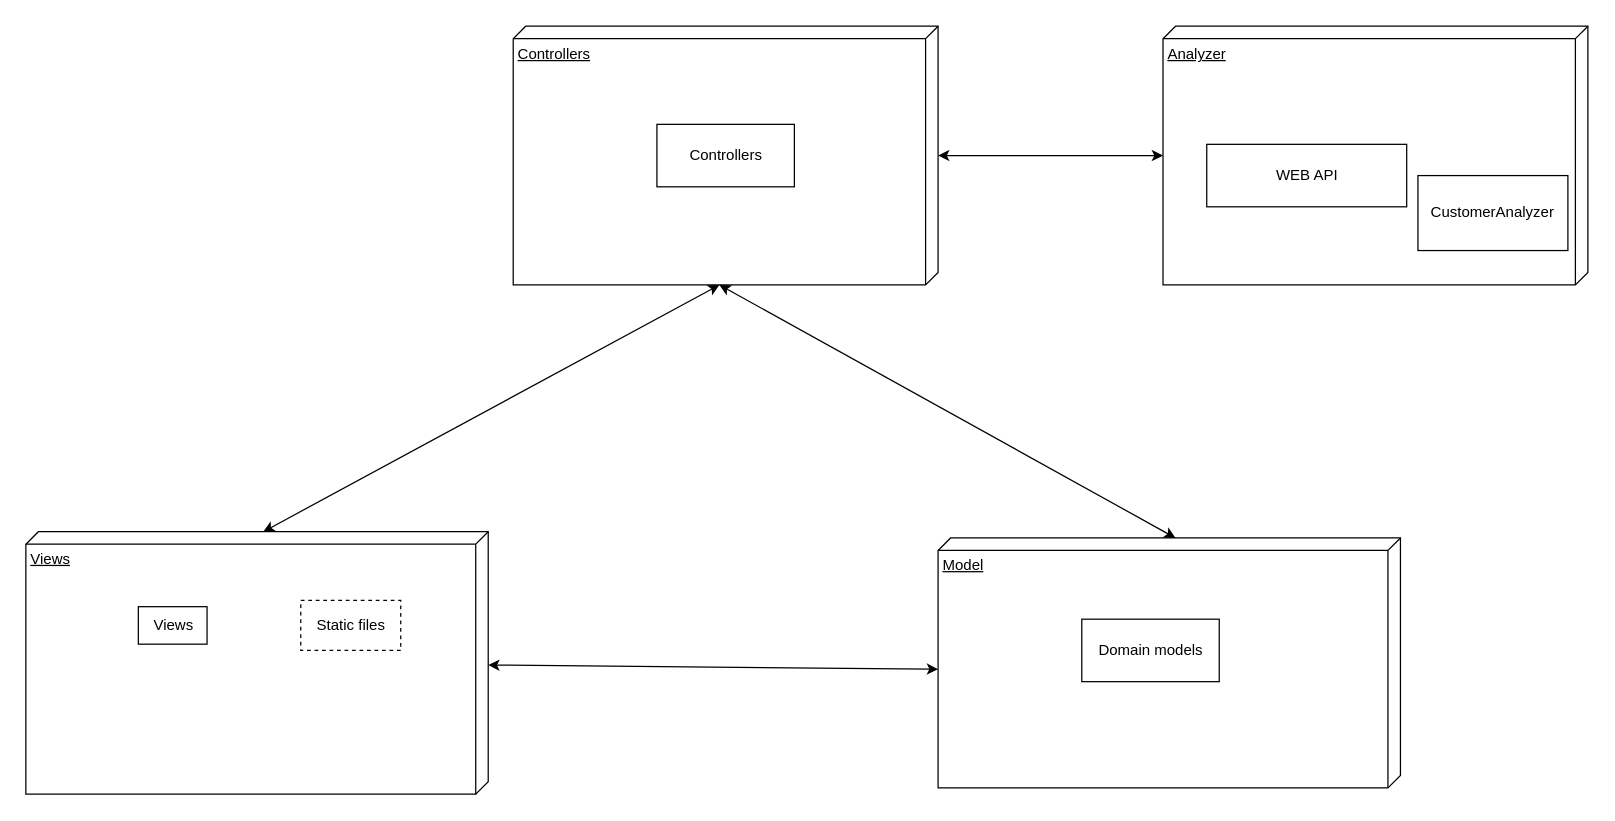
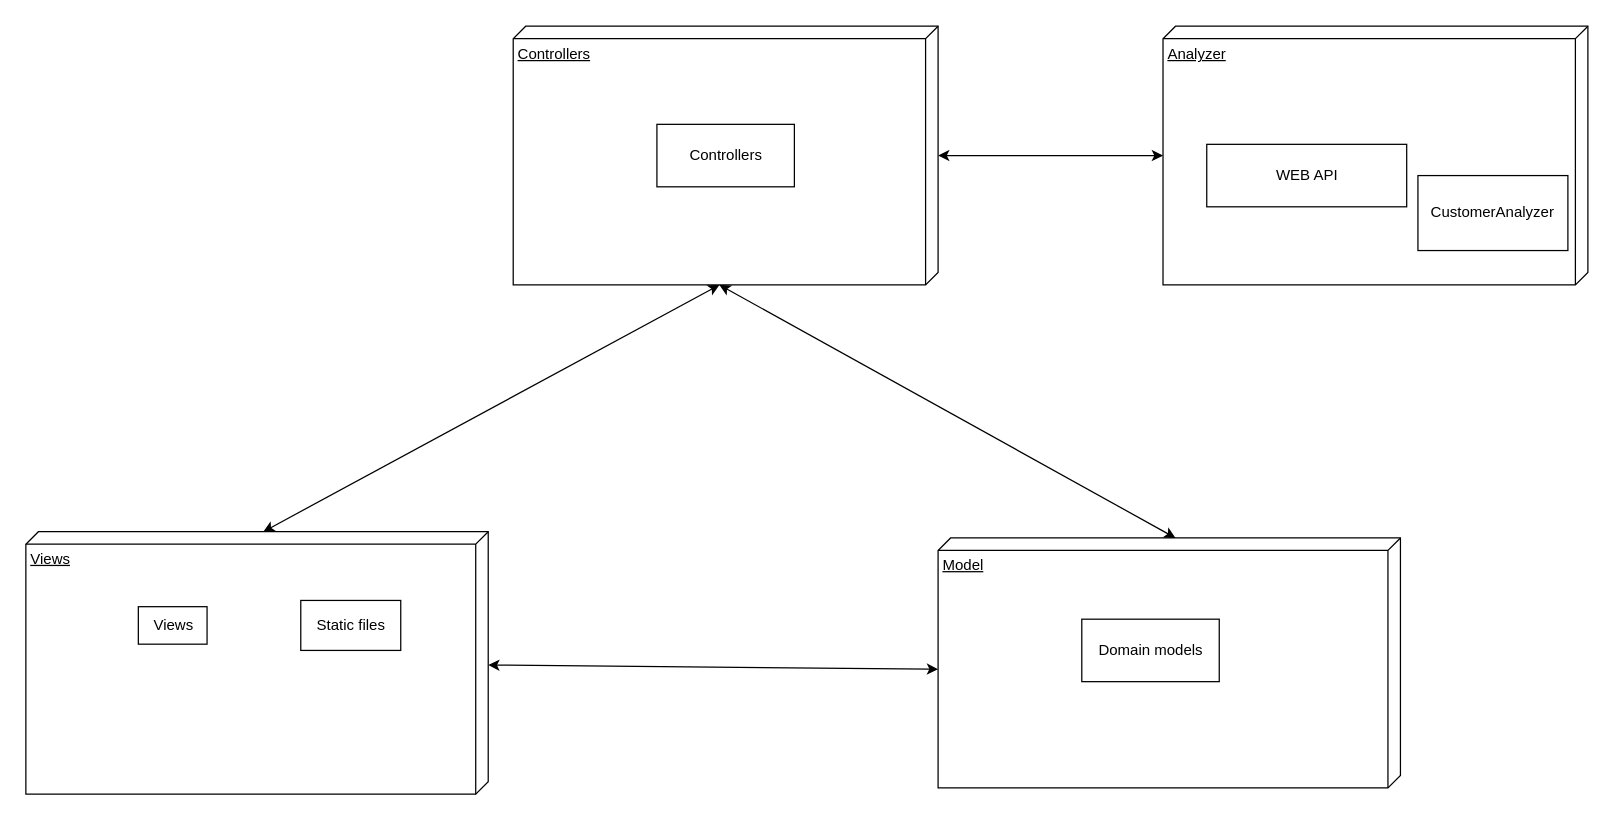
(351, 626) -> (351, 626)
